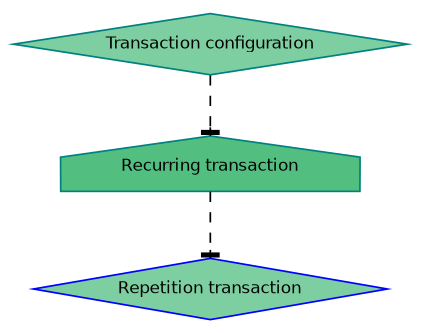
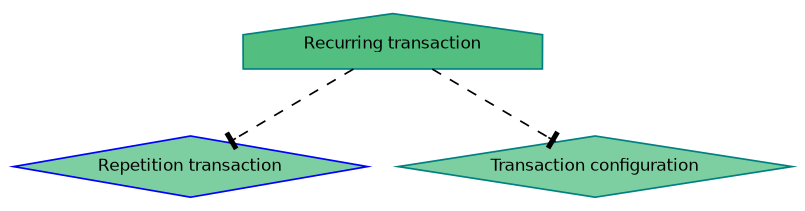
(210, 101) -> (490, 103)
